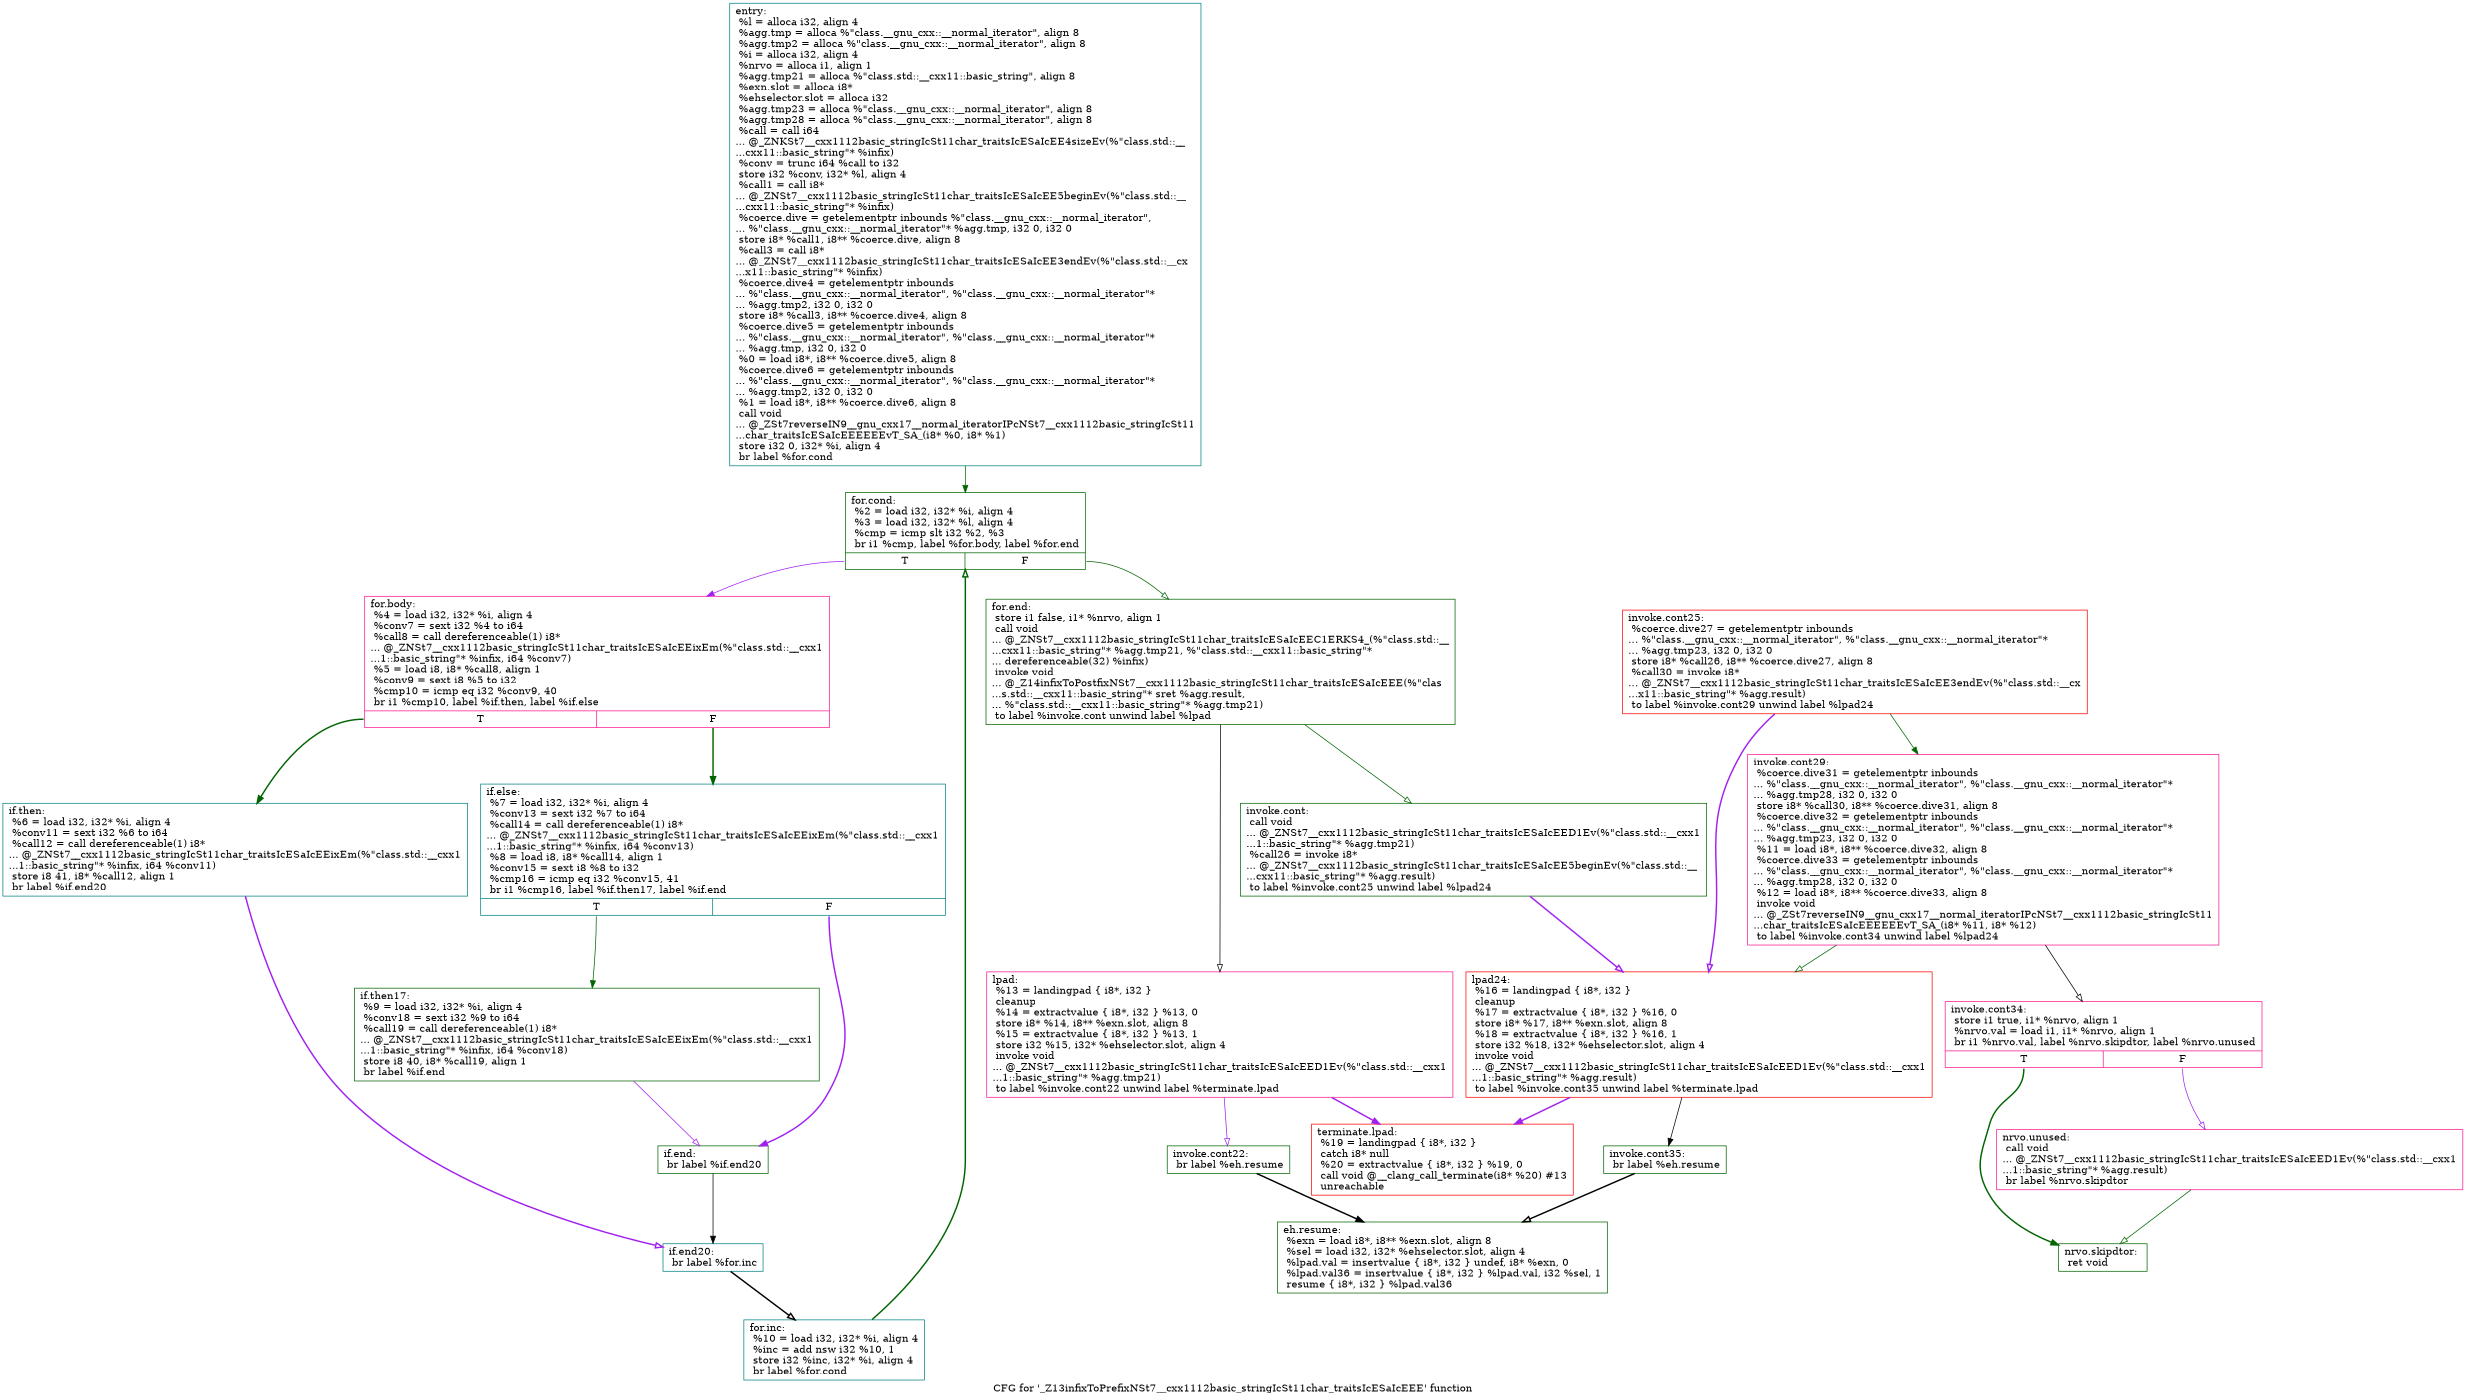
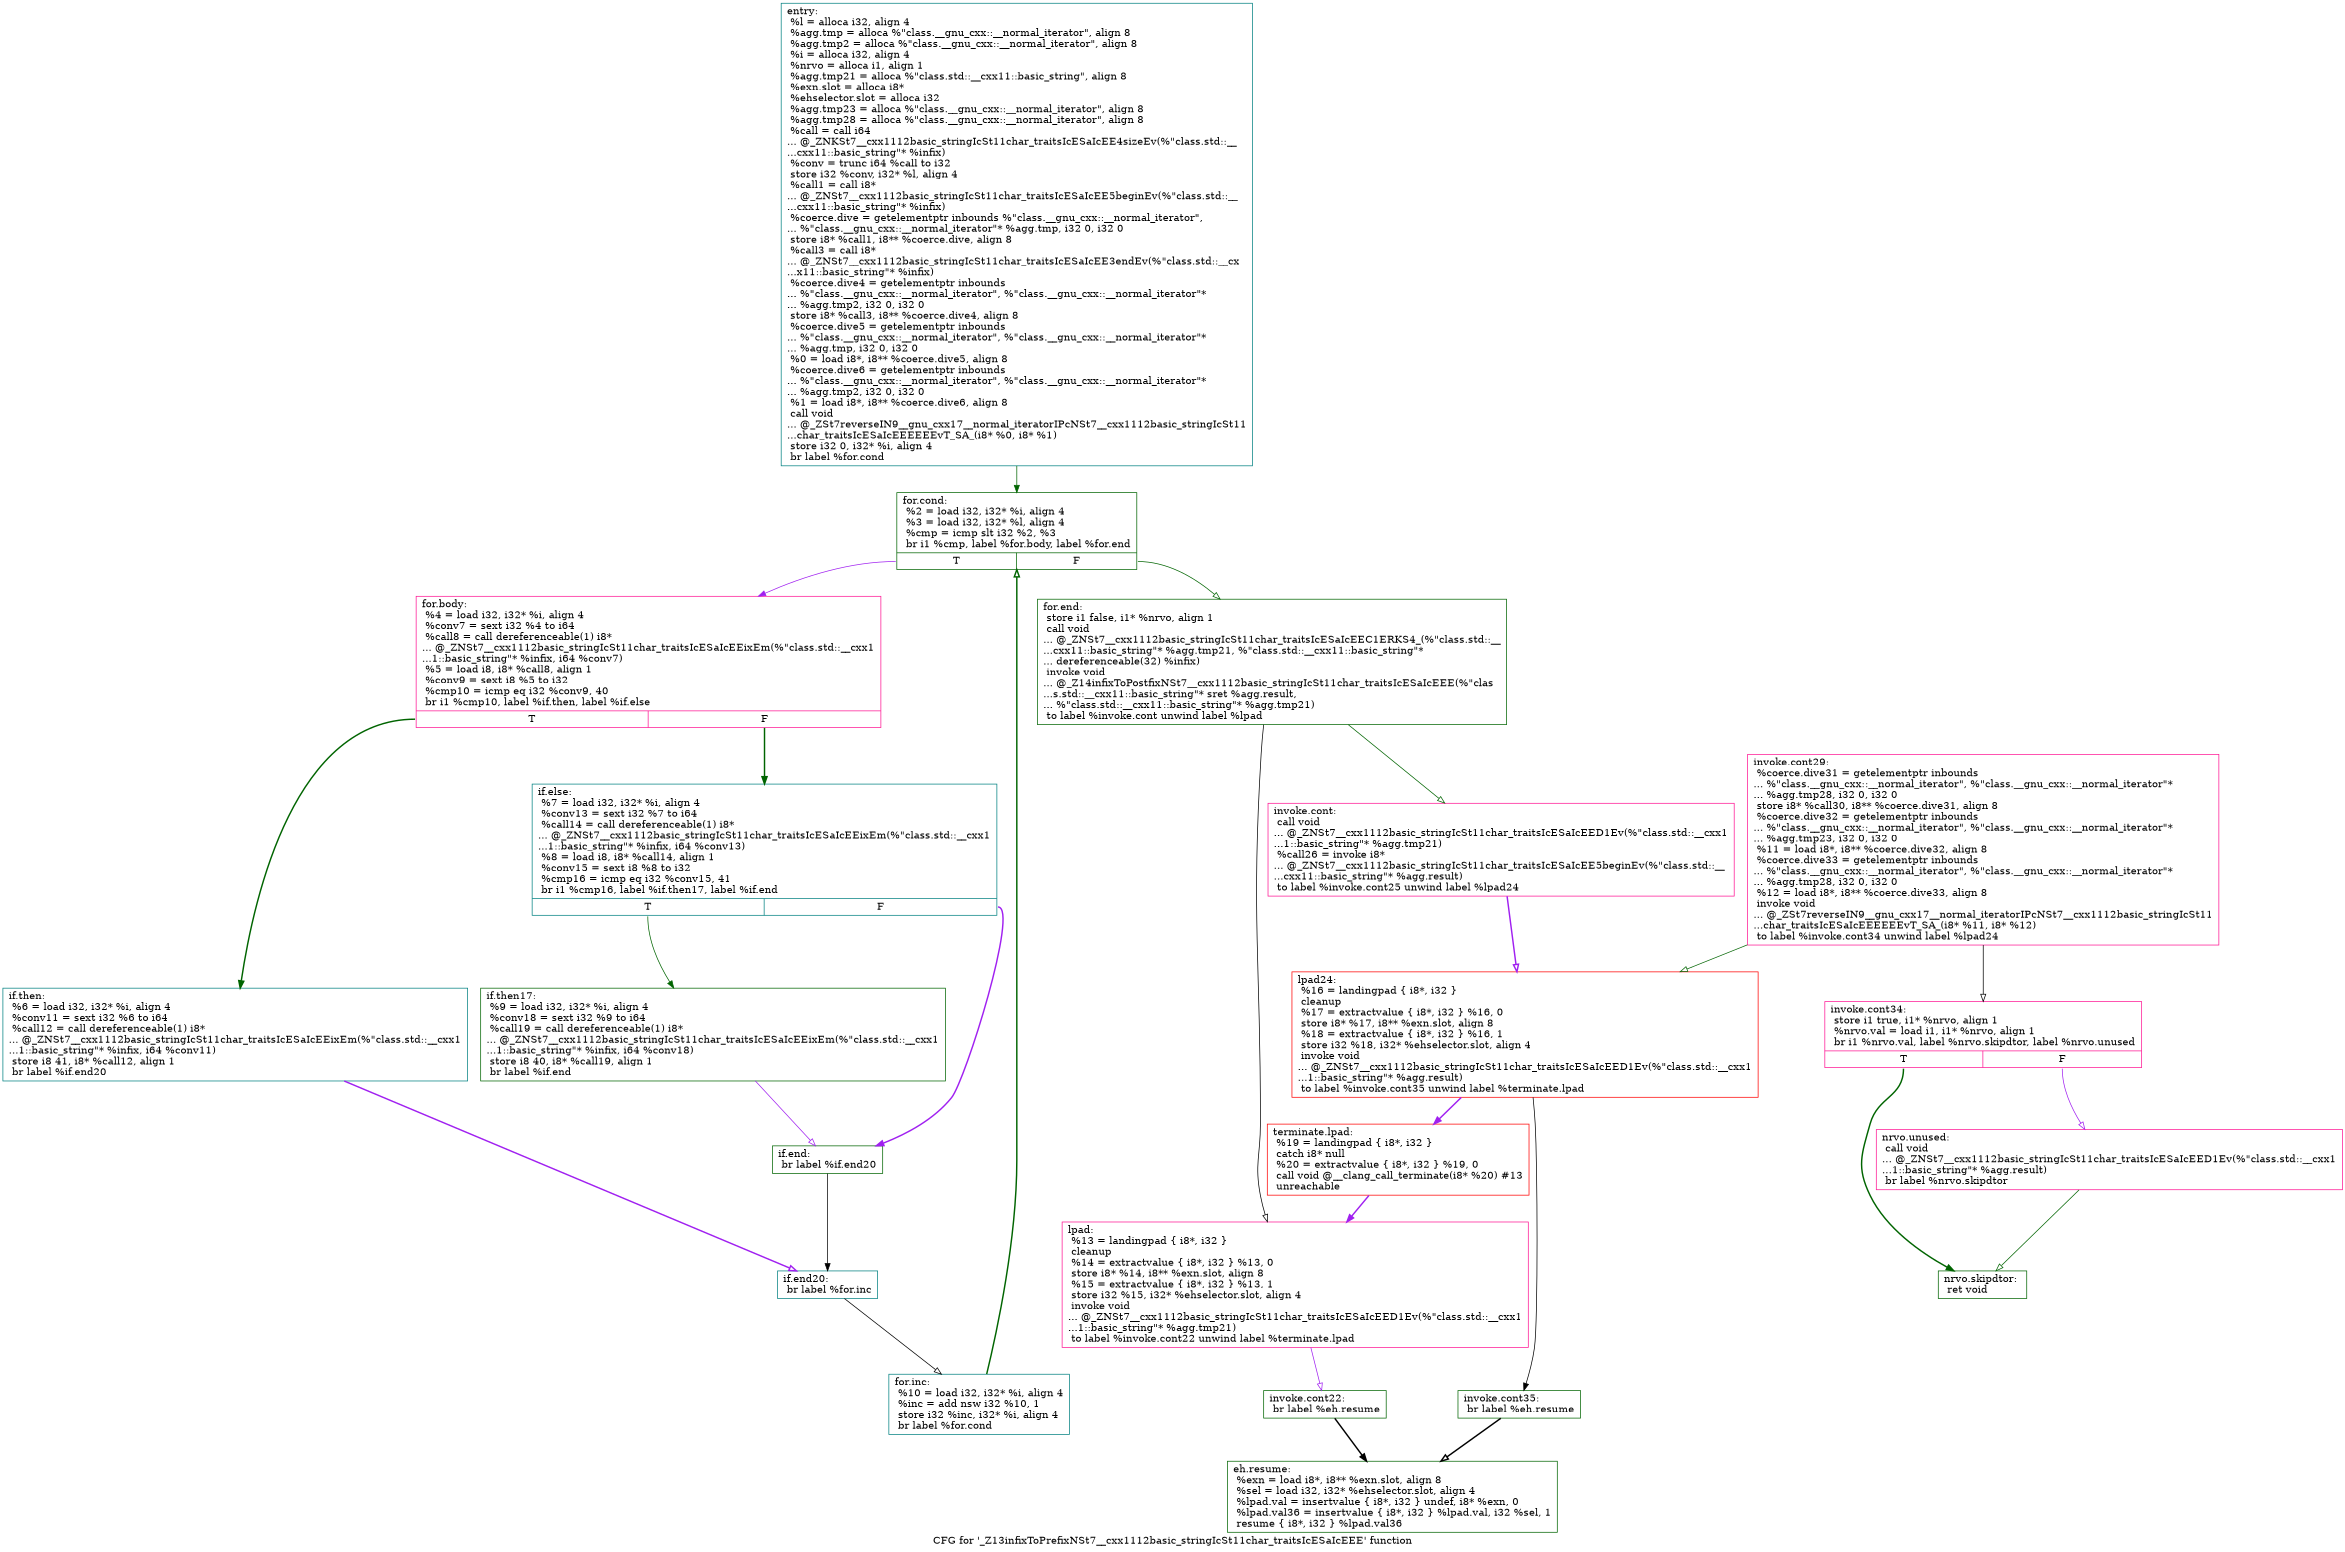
(1855, 662) -> none
(1474, 850) -> (1501, 850)
(1352, 1109) -> (1360, 1206)
(760, 1293) -> (890, 1334)
